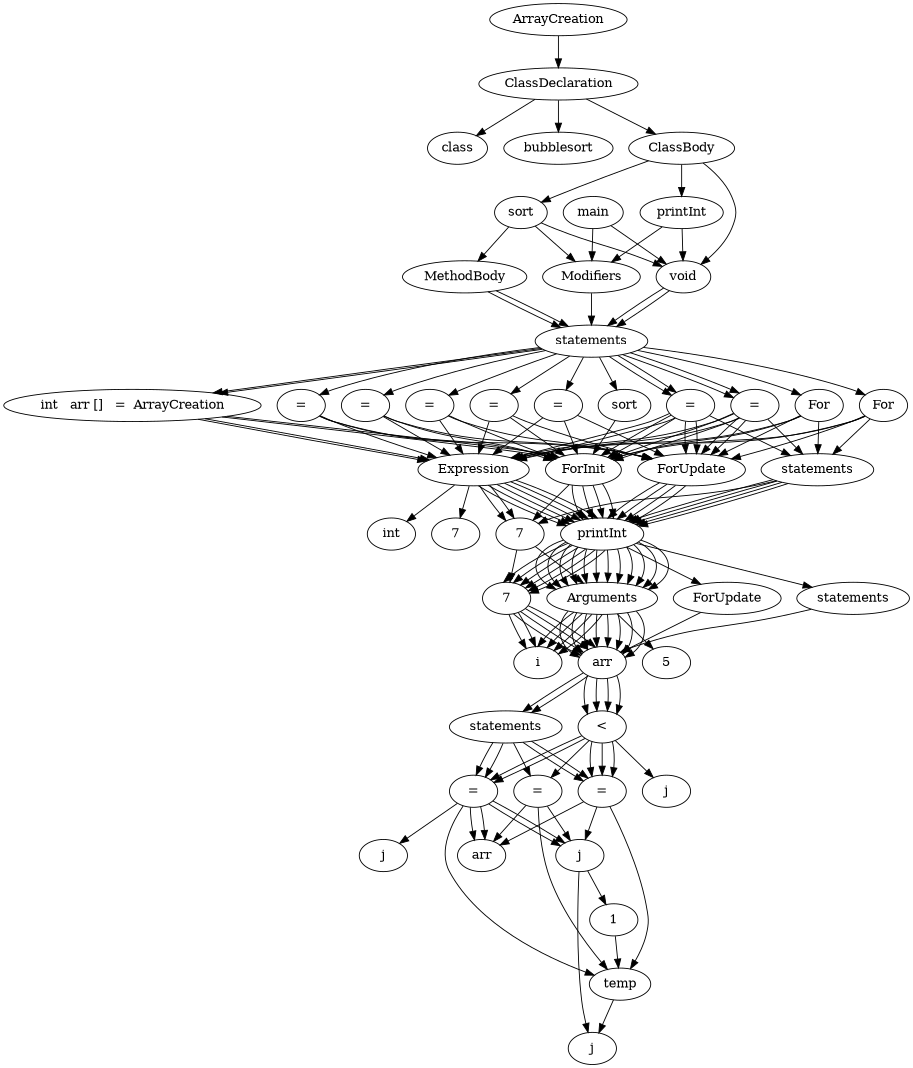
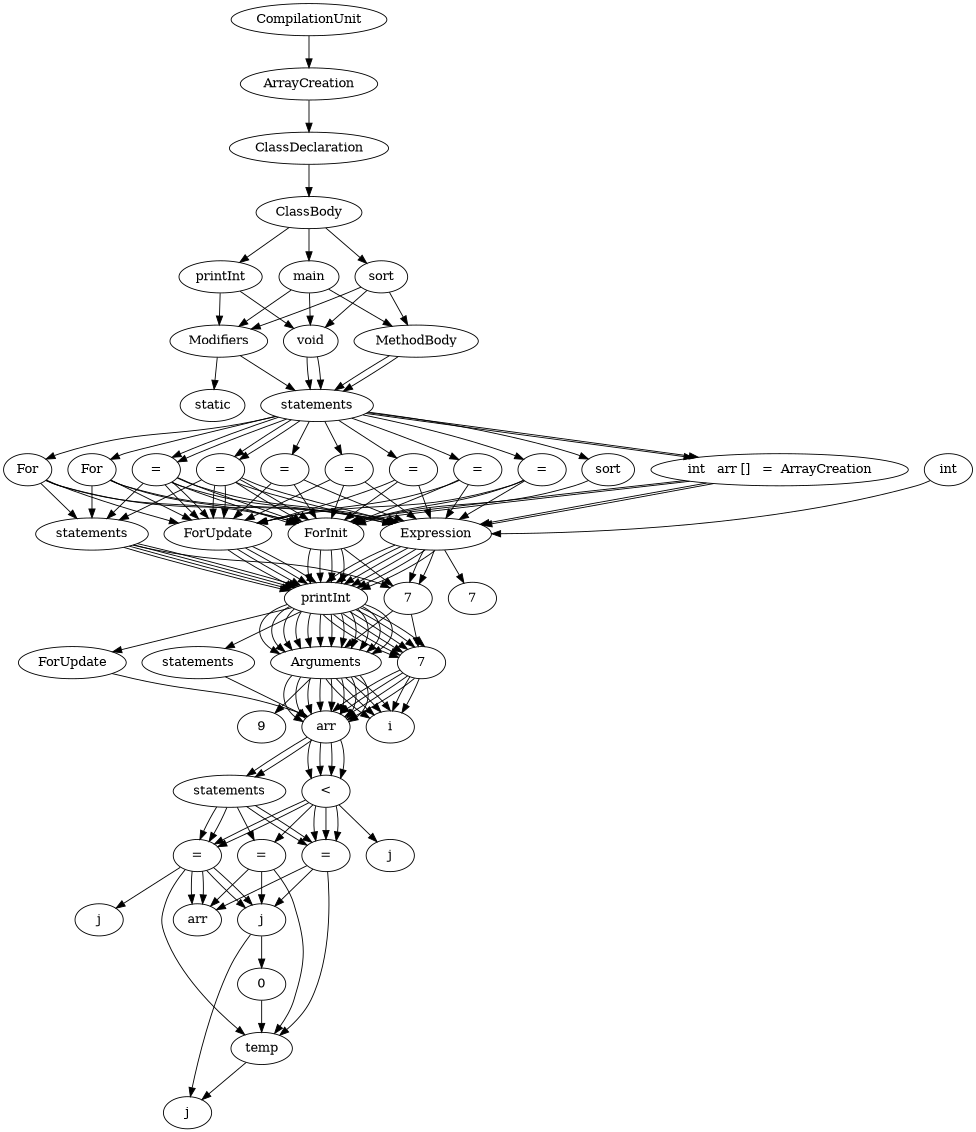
none -> (309, 20)
(458, 148) -> none
(558, 148) -> none
(736, 210) -> (309, 240)
none -> (358, 306)
none -> (213, 405)
(434, 500) -> (717, 521)
(666, 663) -> (262, 727)
(614, 920) -> (262, 984)
